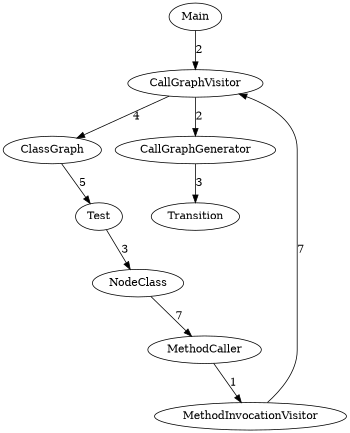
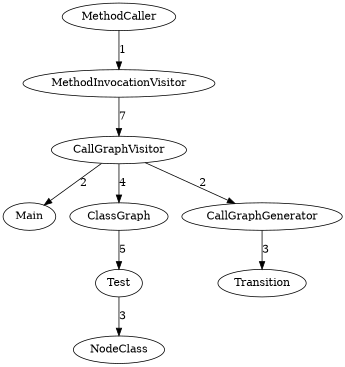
(195, 46) -> (76, 182)
(168, 314) -> none
